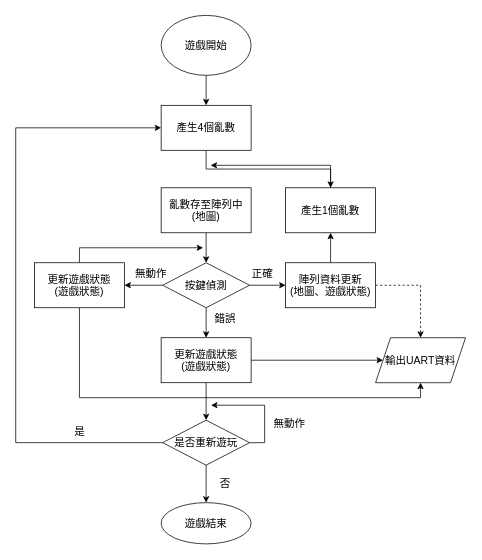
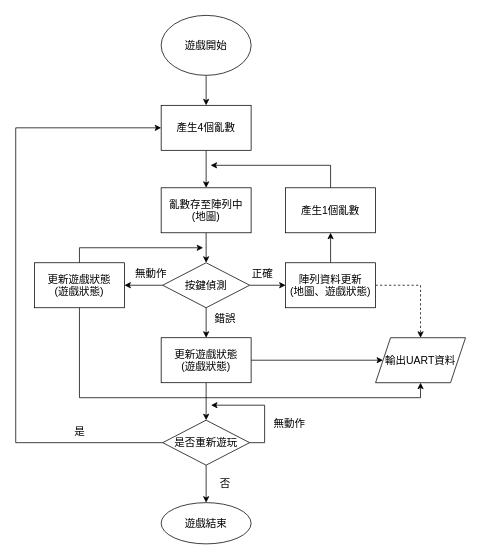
(265, 169) -> (206, 181)
